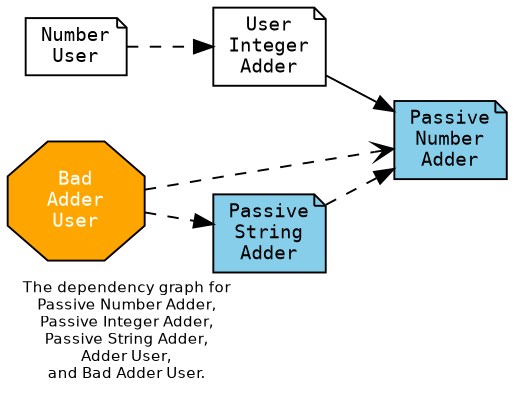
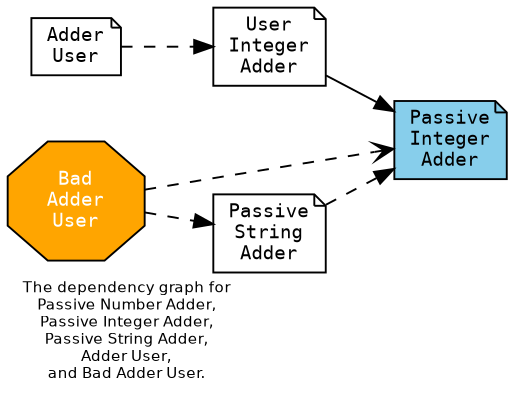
(76, 47) -> (76, 47)
(451, 140) -> (451, 140)
(270, 233) -> (270, 233)
